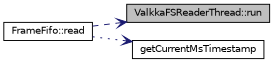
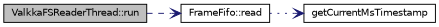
(105, 25) -> (159, 13)
